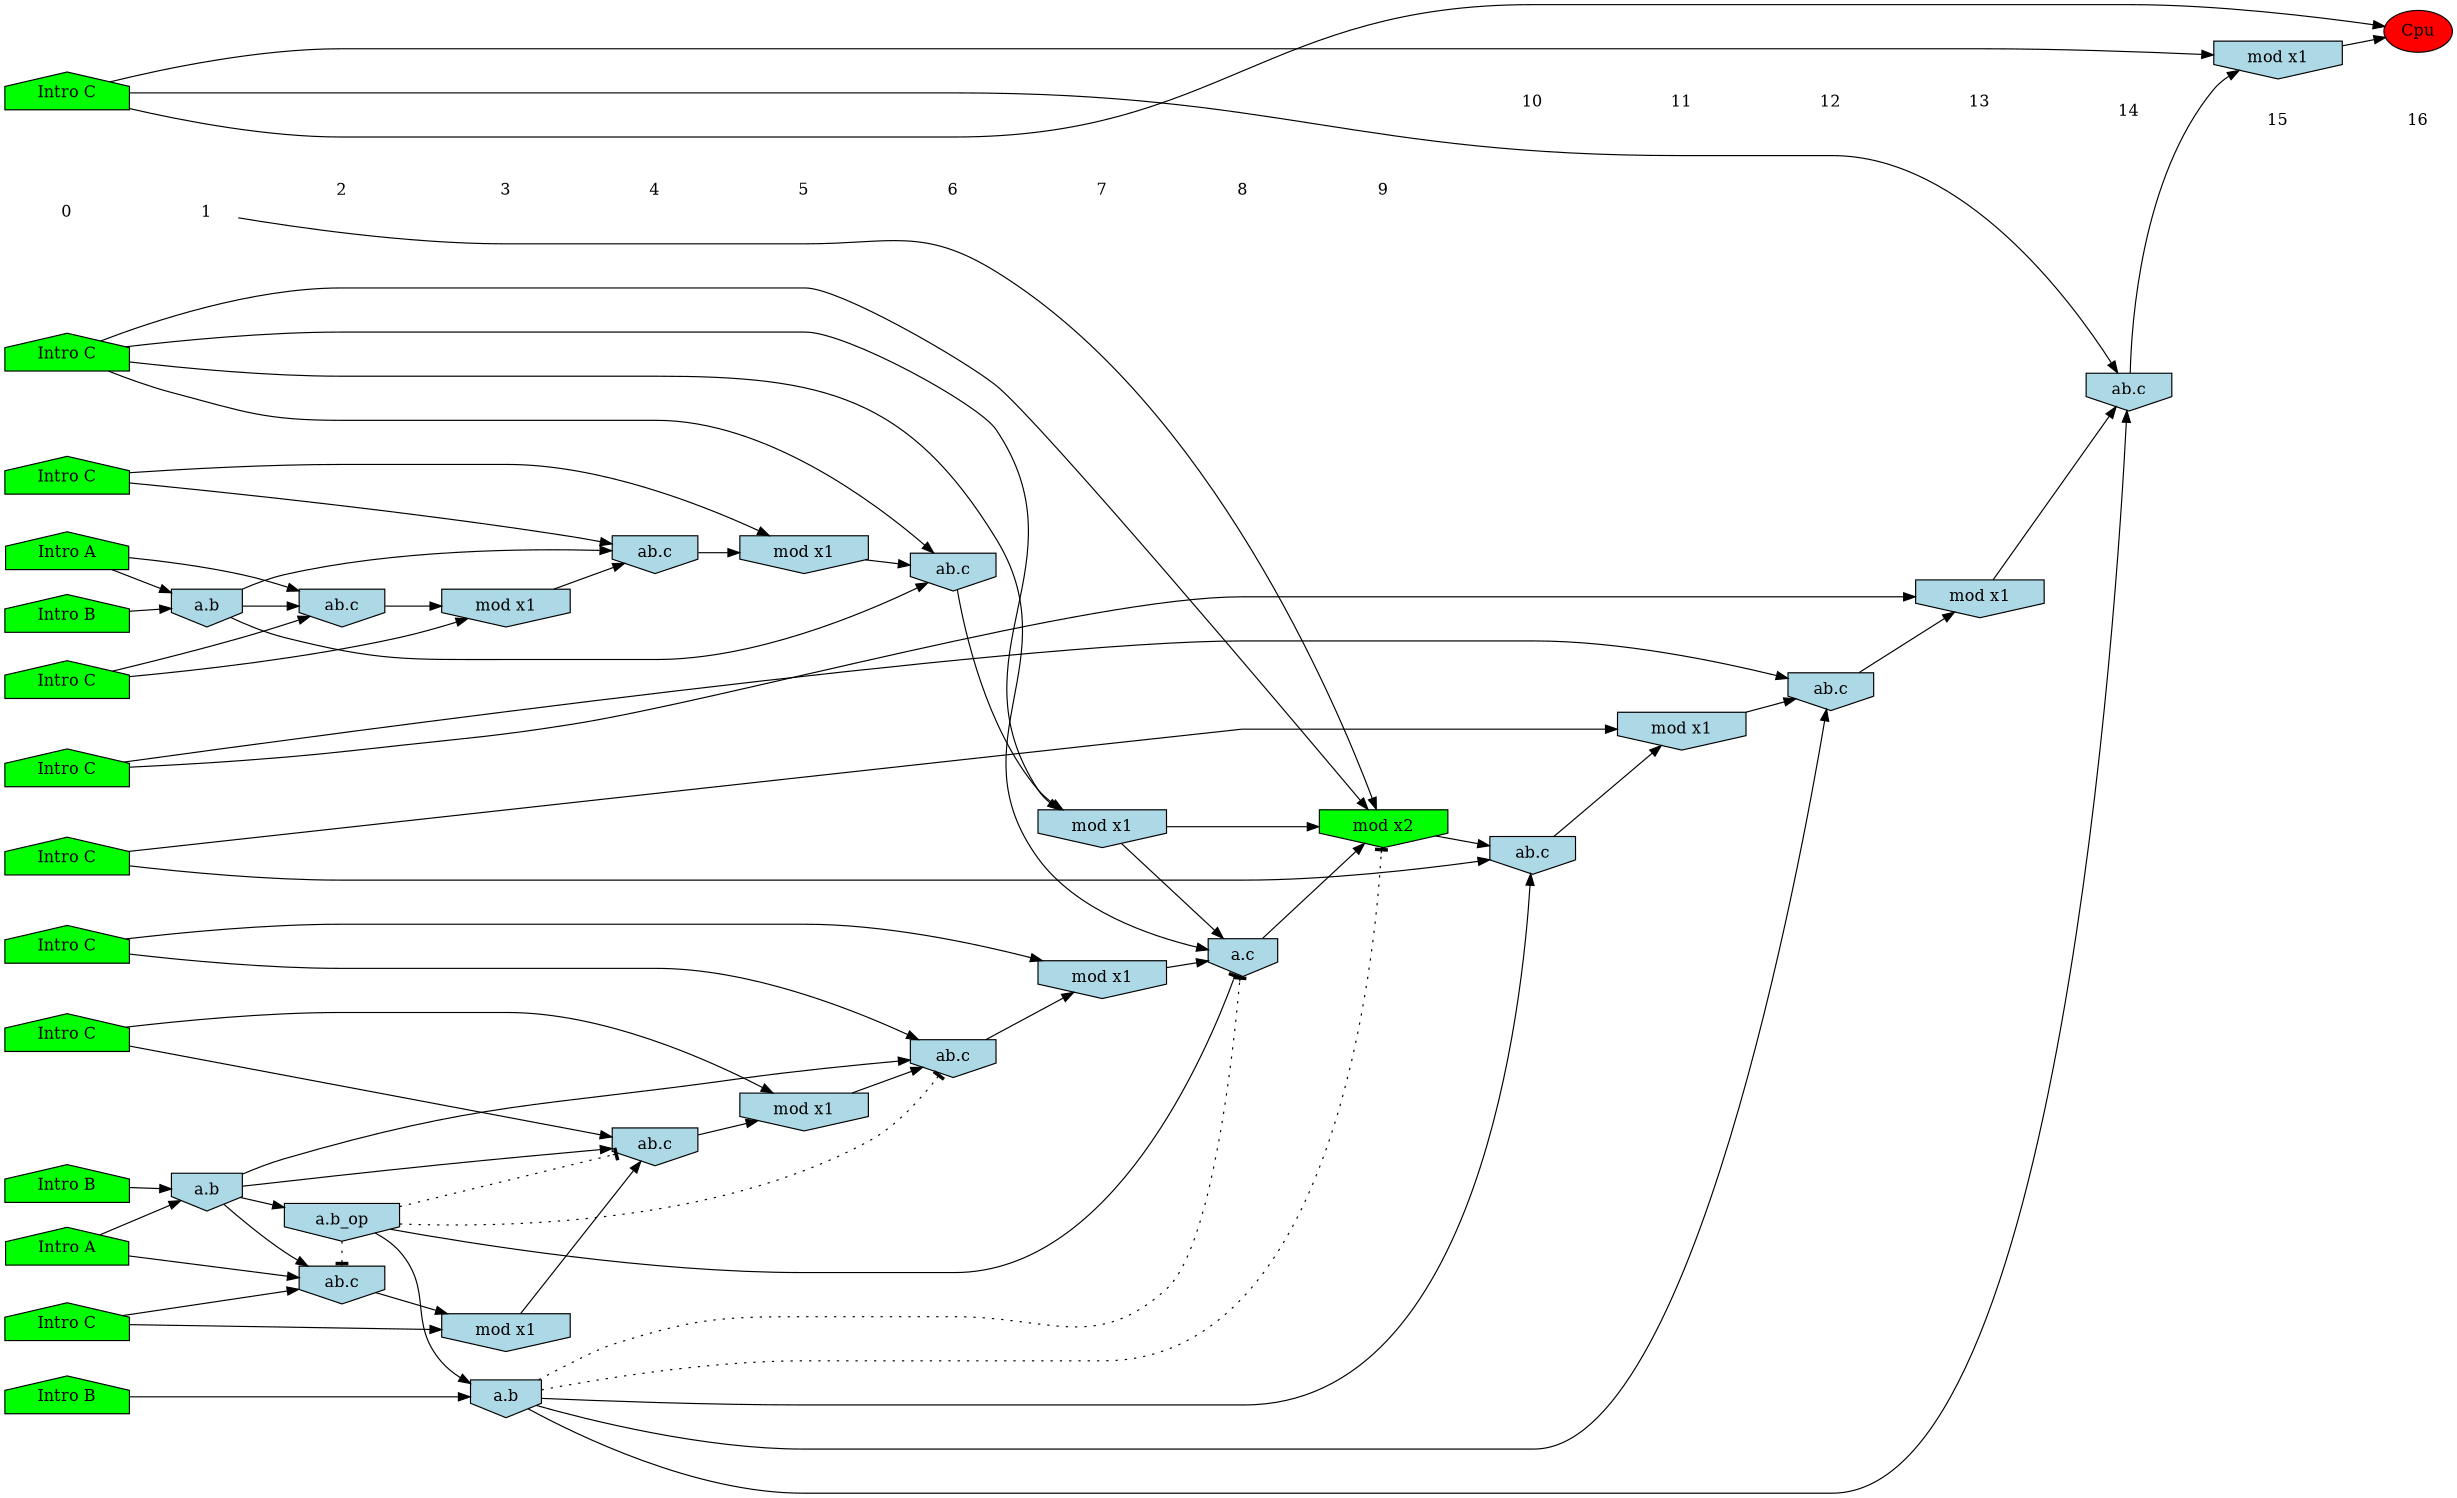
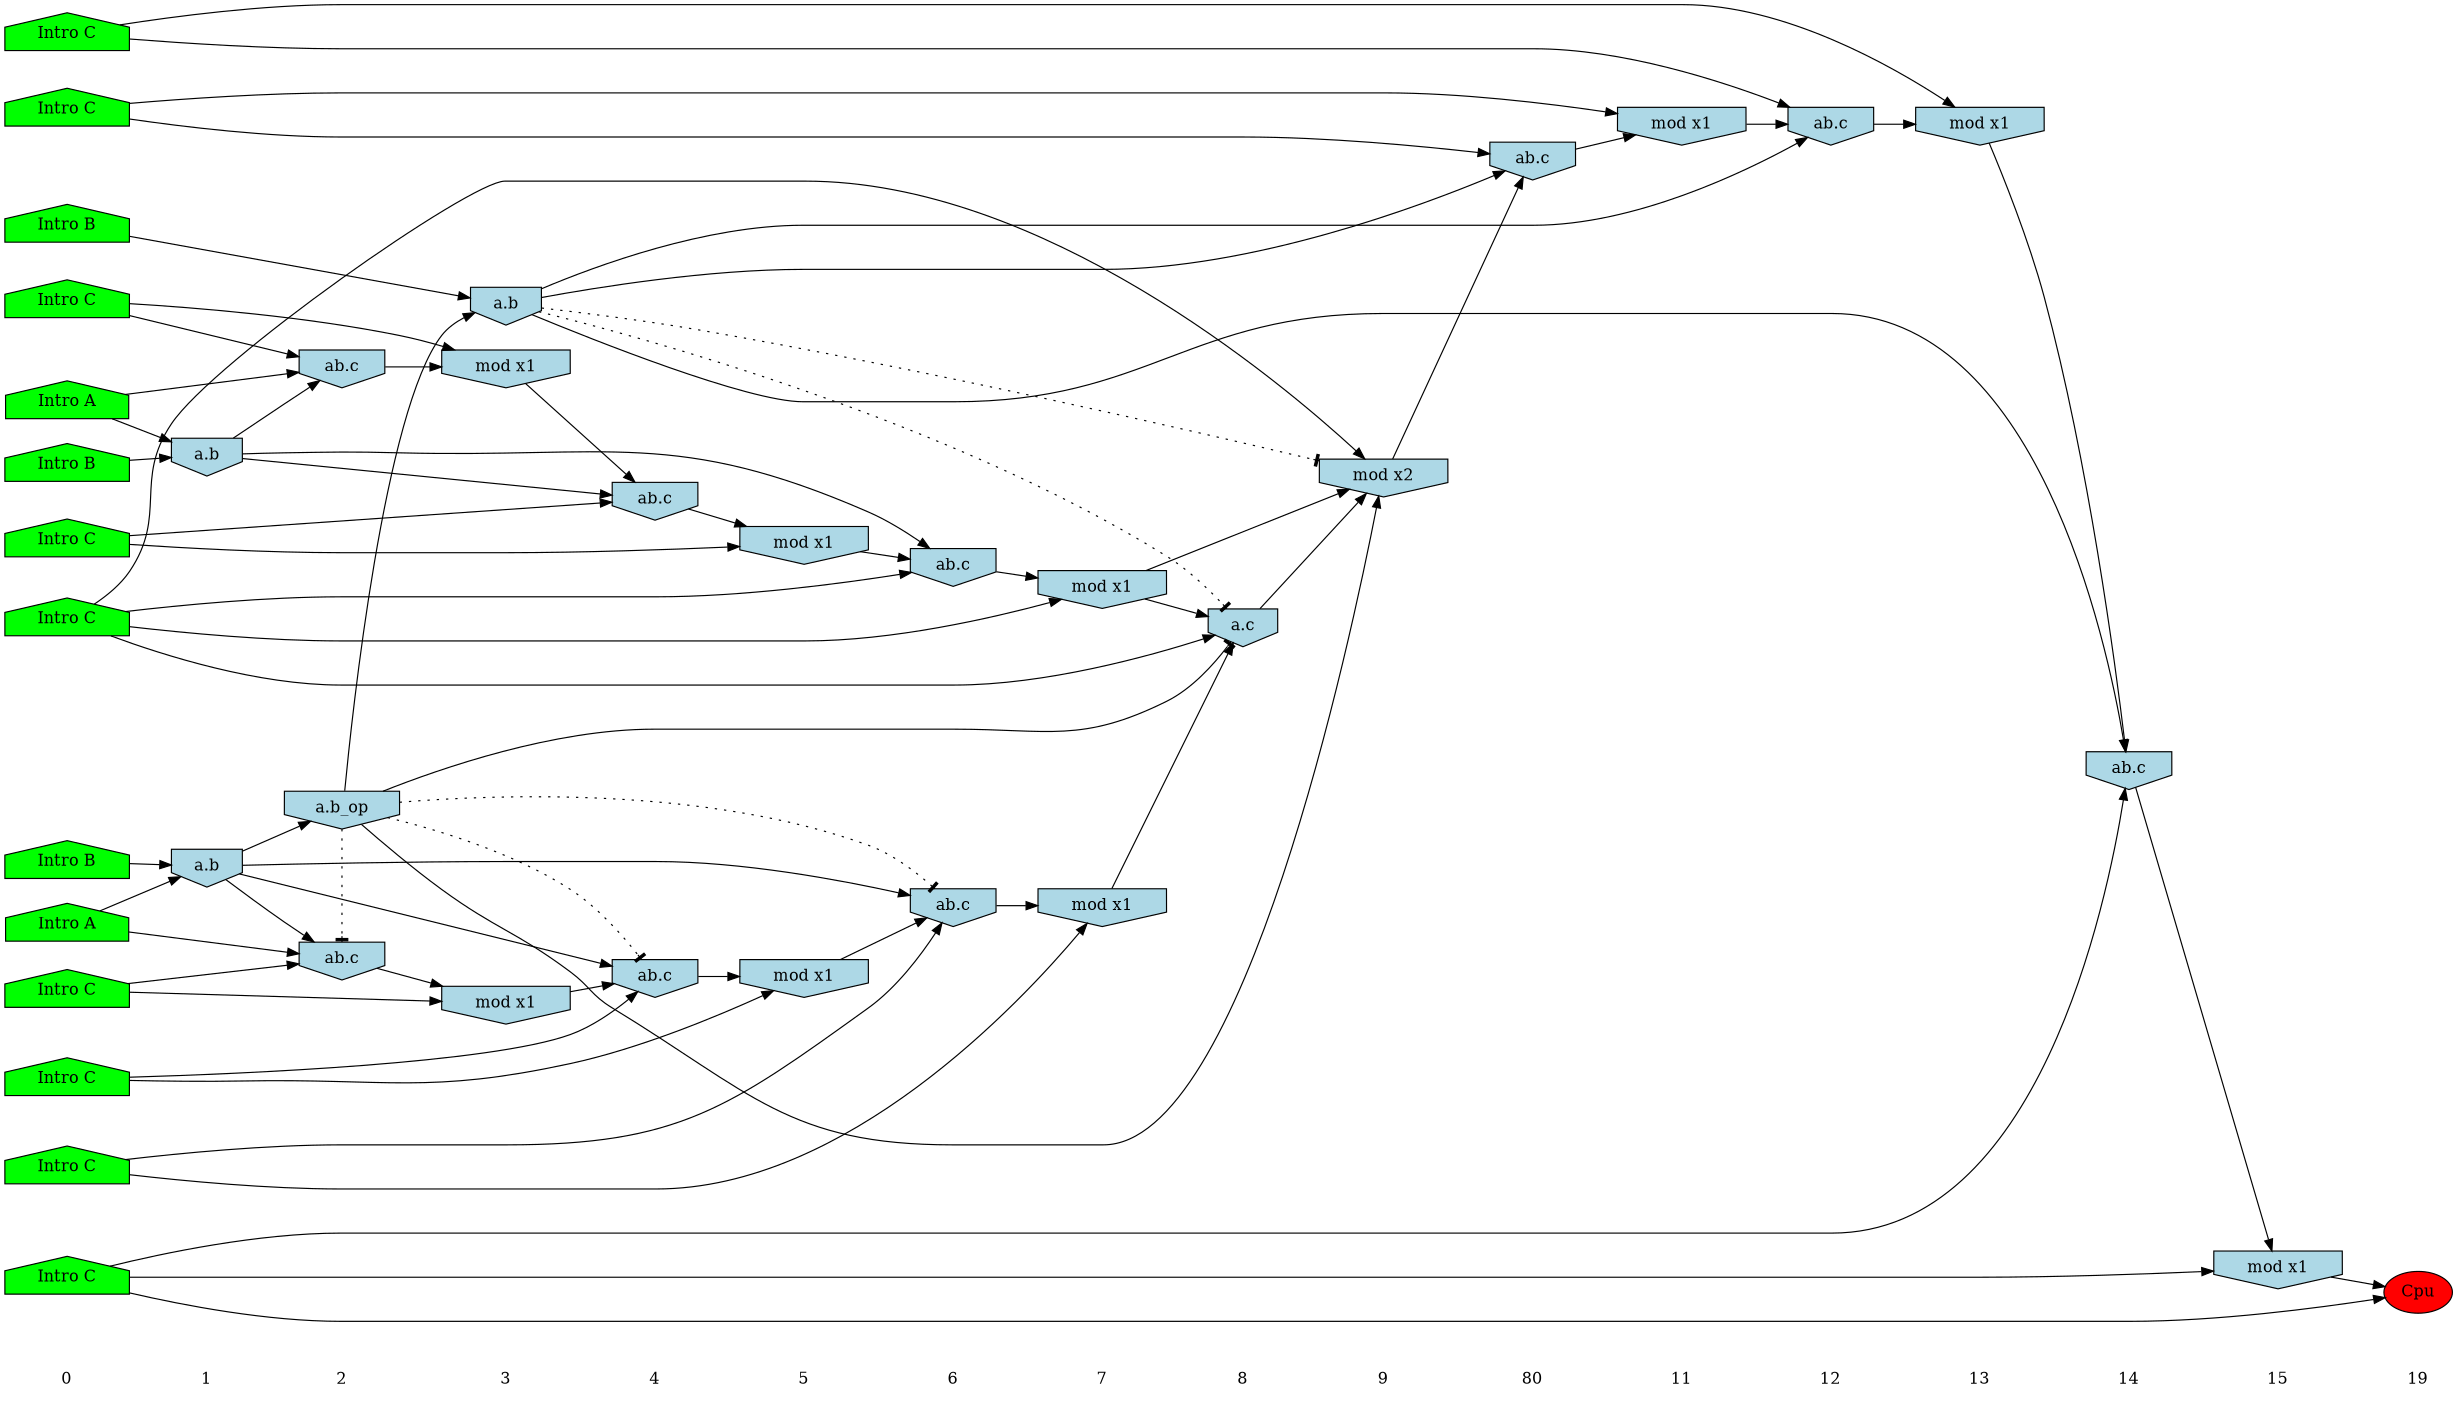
(1533, 102) -> (1533, 1379)
(2418, 121) -> (2418, 1379)
(947, 248) -> (1043, 1145)
(1384, 827) -> (1384, 476)
